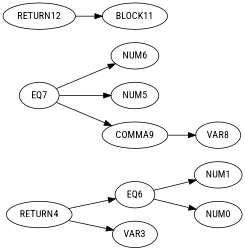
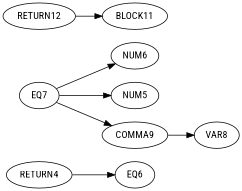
(218, 175) -> none
(218, 215) -> none
(135, 234) -> none
